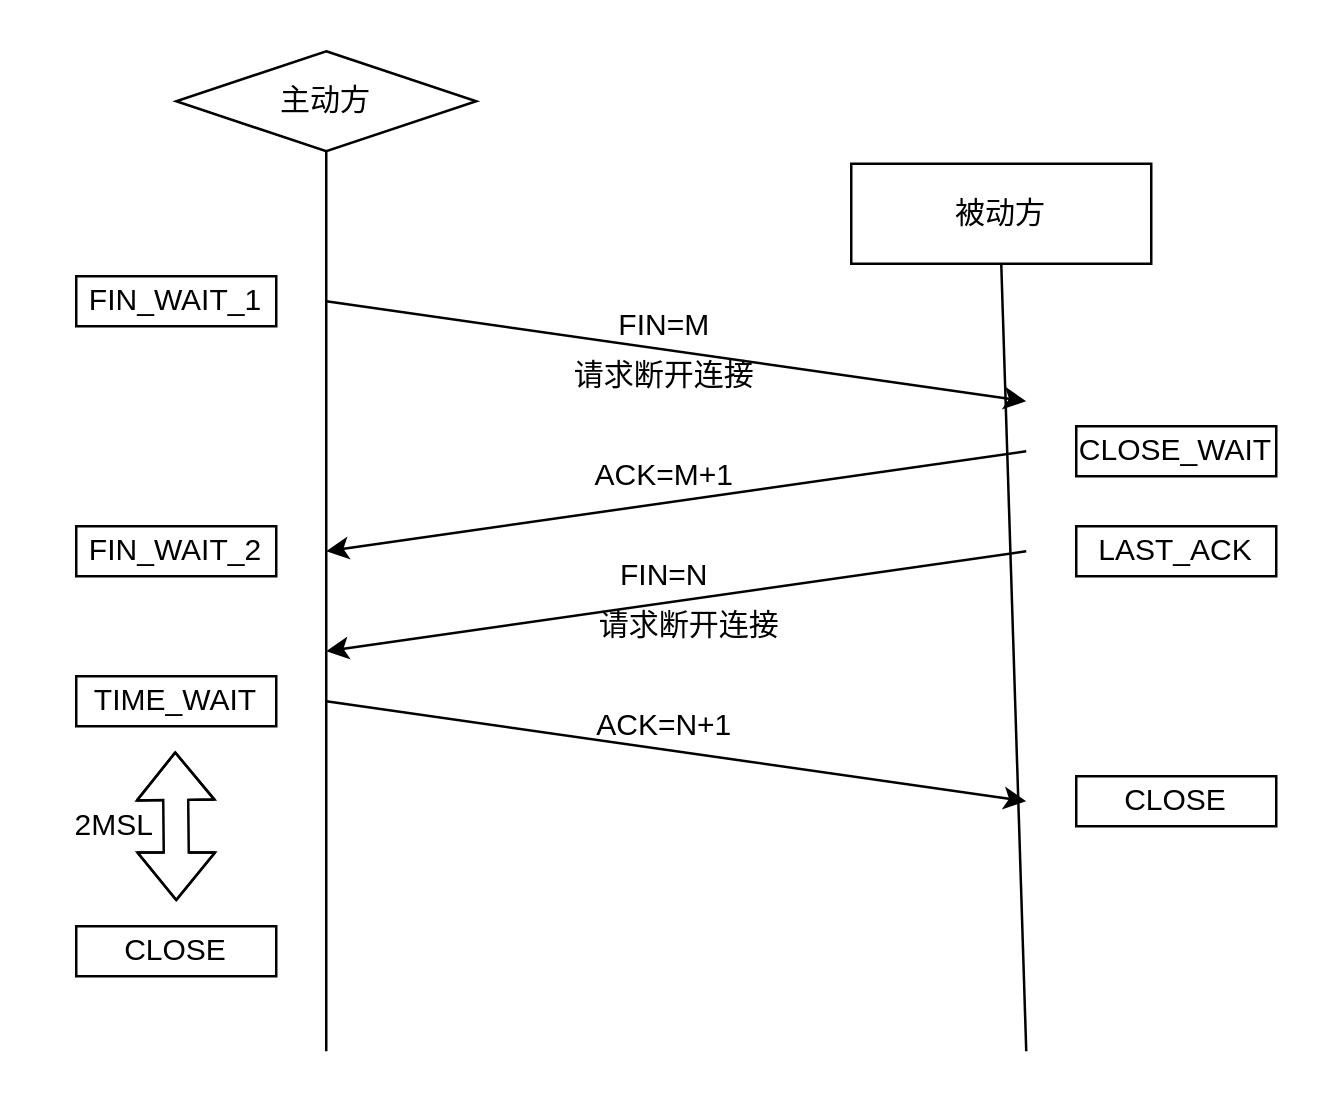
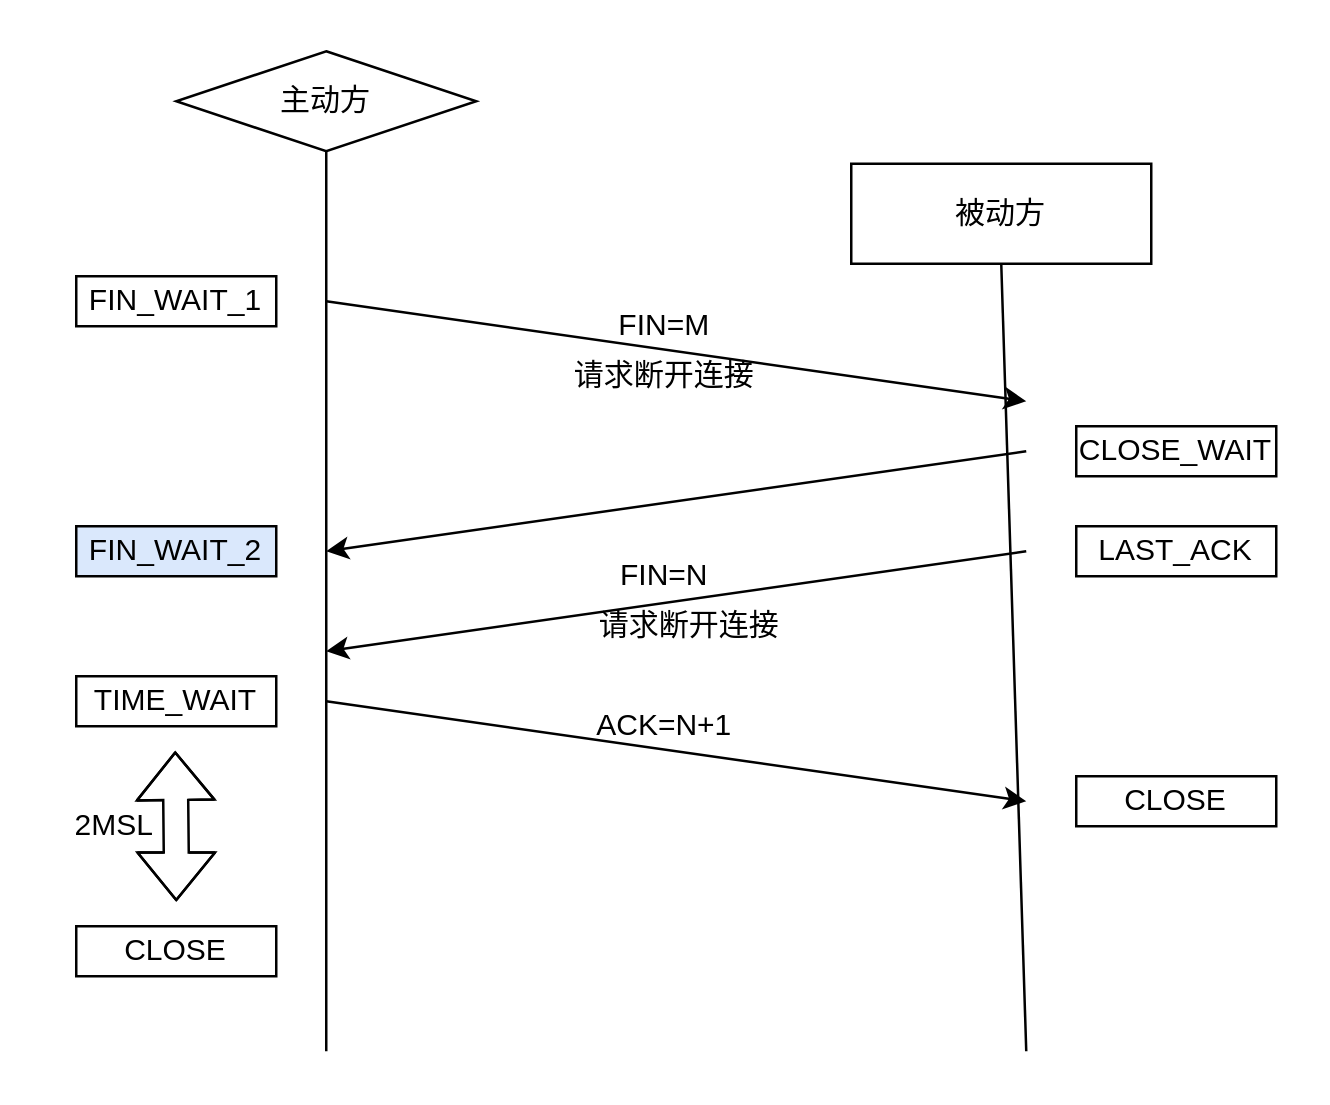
(664, 476) -> none
(176, 551) -> (176, 551)
